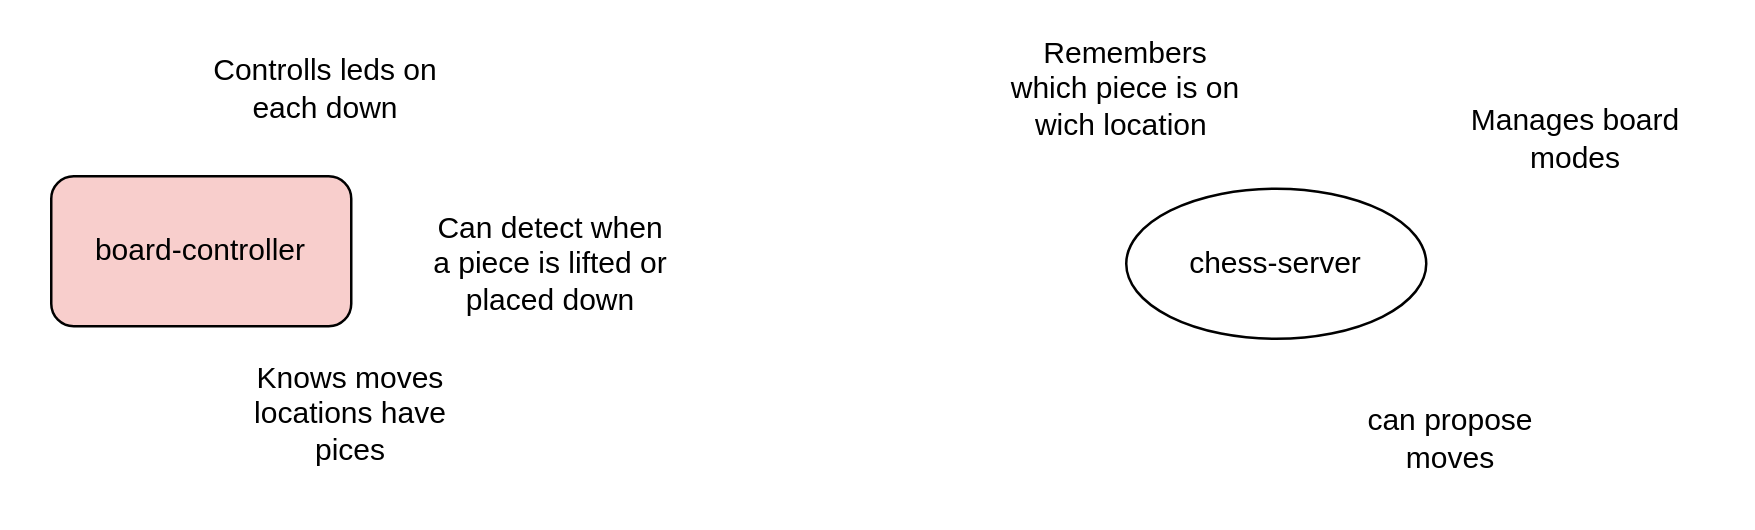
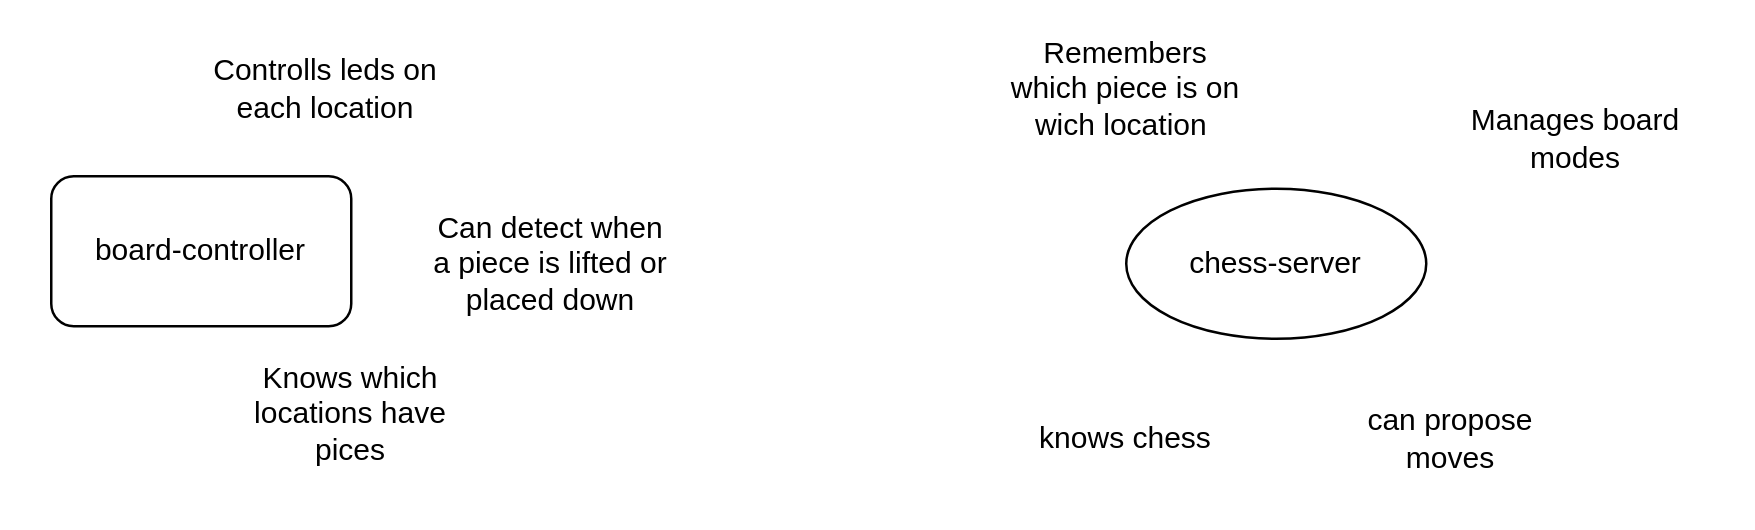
(326, 89) -> (326, 89)
(201, 251) -> (201, 251)
(351, 414) -> (351, 414)
none -> (1126, 439)
